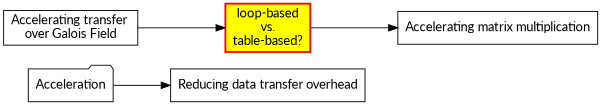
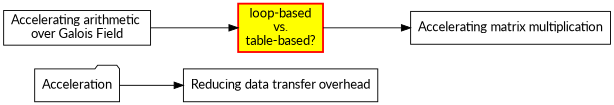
(71, 28) -> (77, 28)
